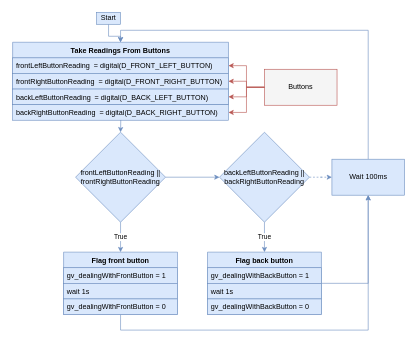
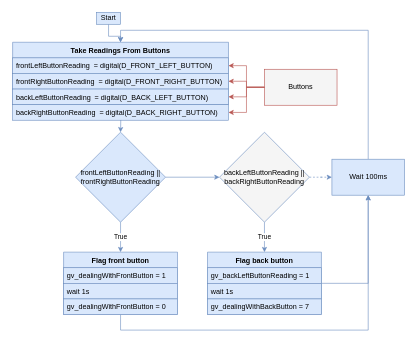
(264, 177) -> (264, 177)
(262, 276) -> (264, 276)
(262, 307) -> (262, 307)
